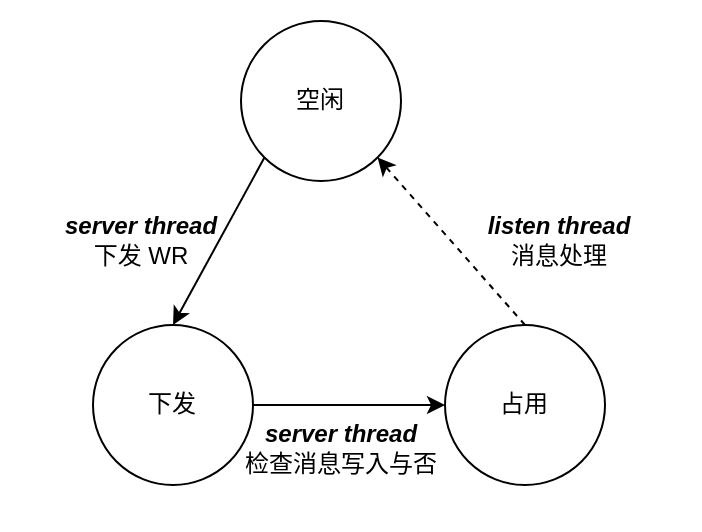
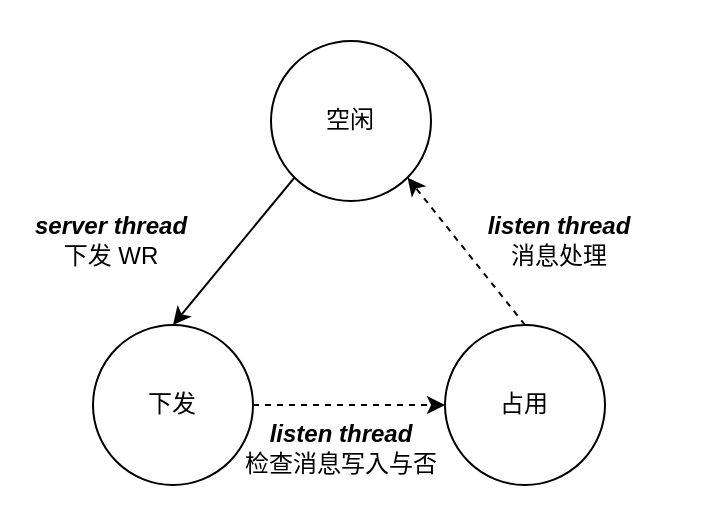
(321, 101) -> (351, 121)
(141, 241) -> (111, 241)
(344, 405) -> (344, 405)
(342, 449) -> (342, 449)
